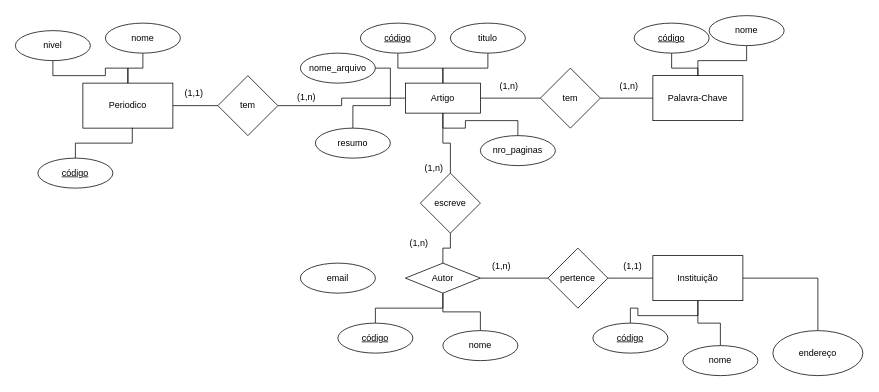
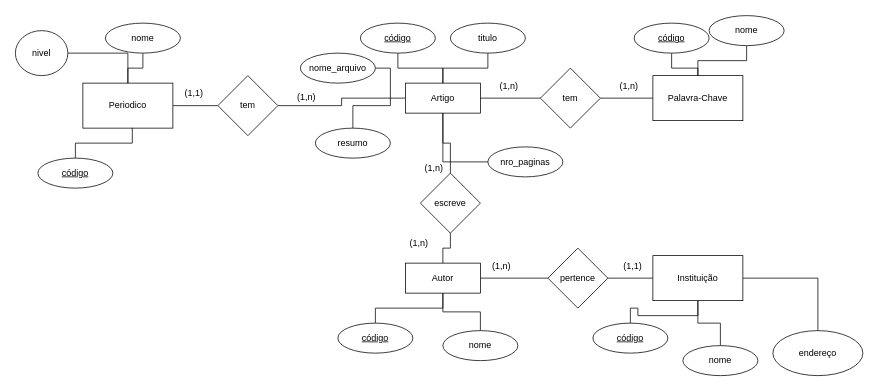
(53, 45) -> (42, 53)
(518, 150) -> (525, 162)
(338, 278) -> none
(443, 278) -> (443, 278)
